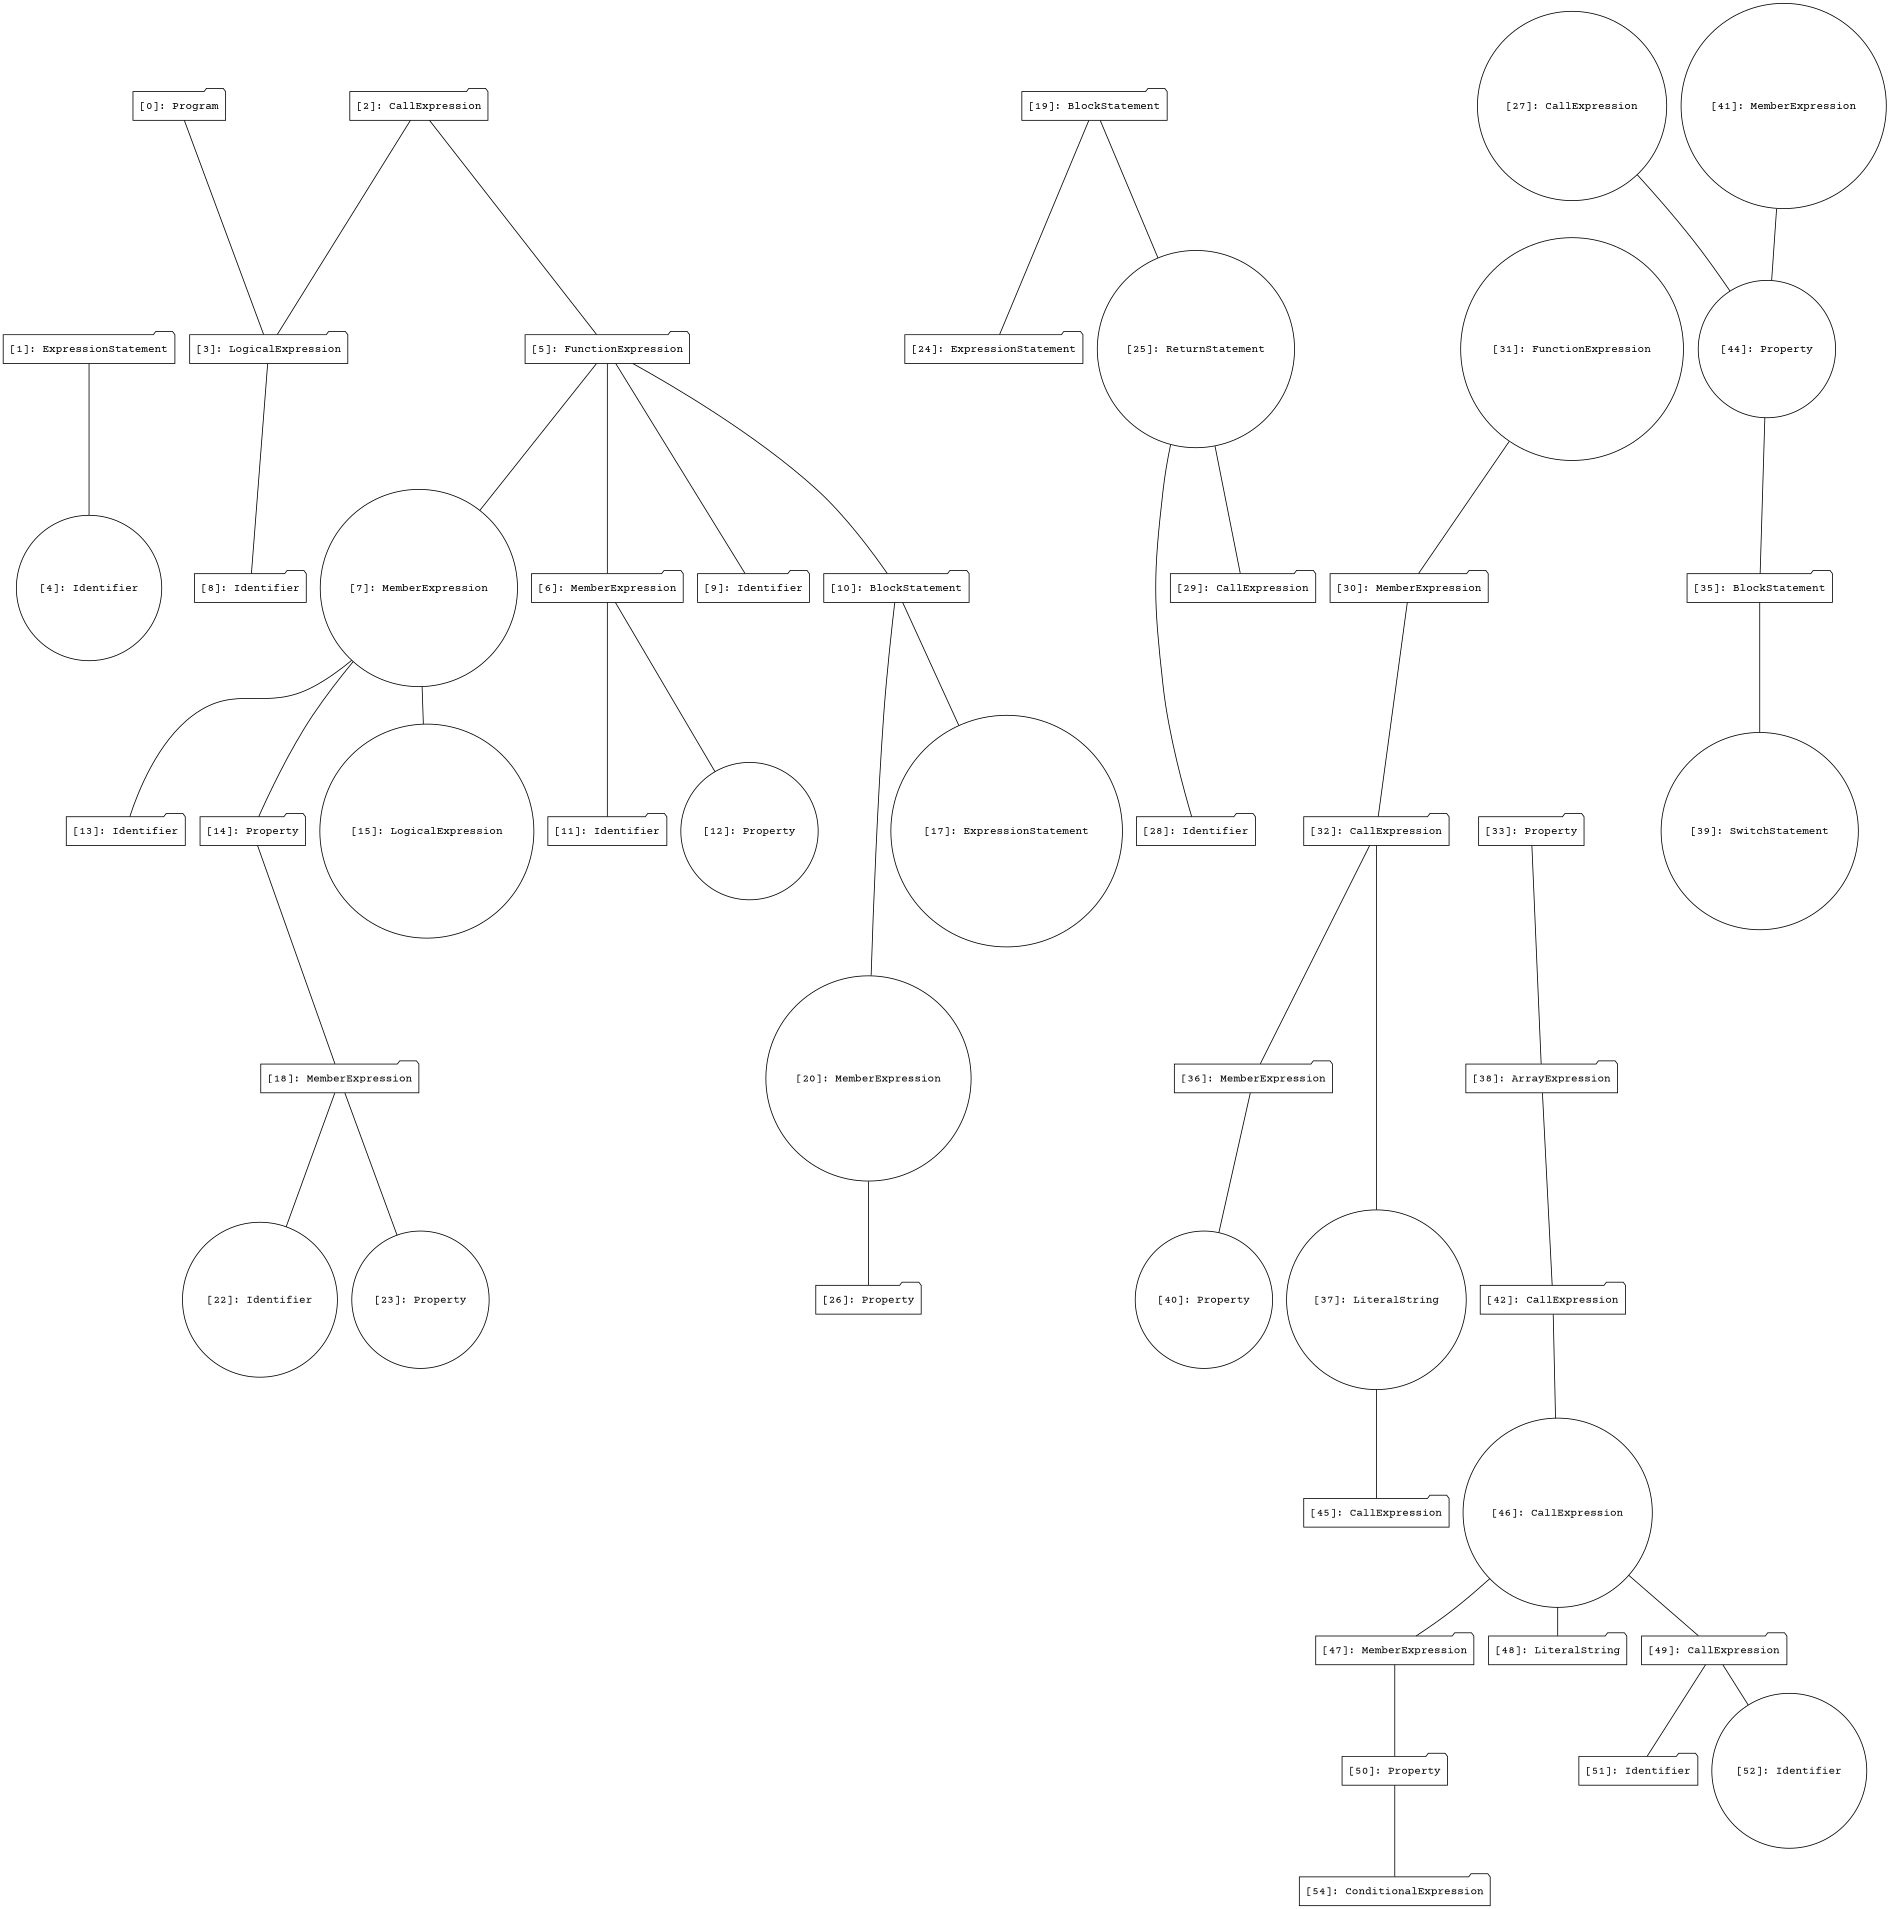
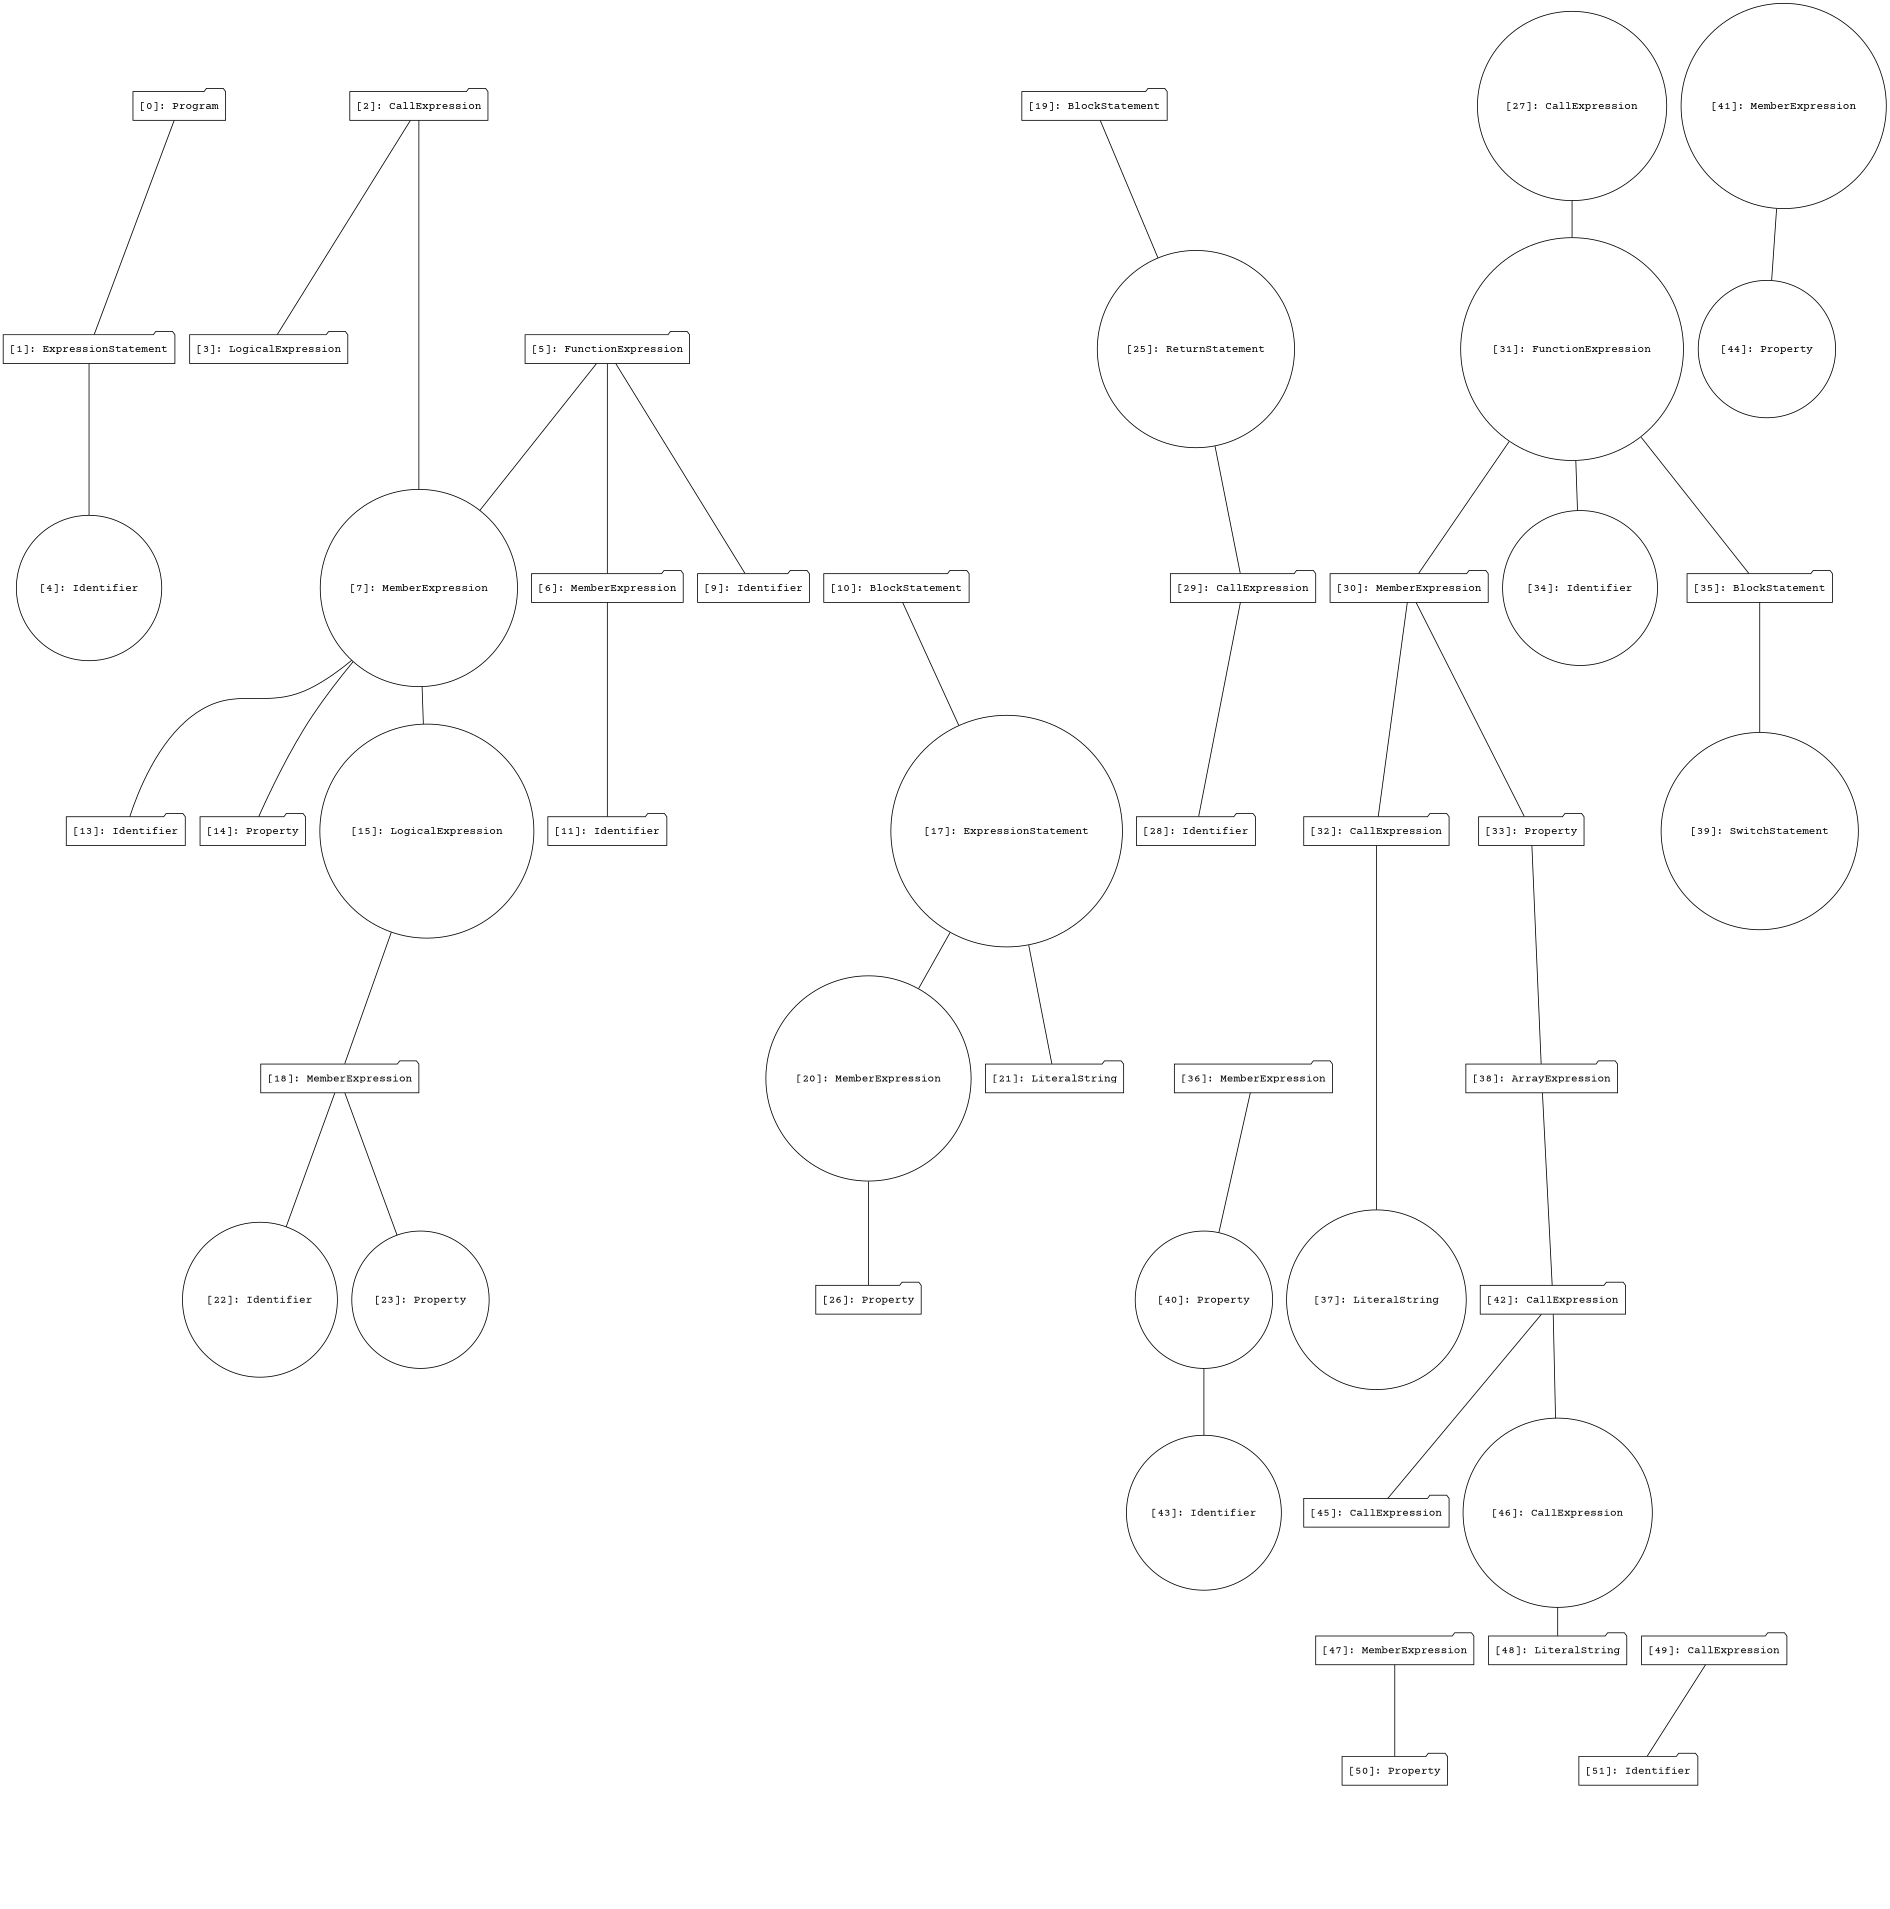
(224, 227) -> (134, 227)
(513, 227) -> (419, 305)
(1686, 231) -> (1572, 219)
(994, 349) -> none
(773, 454) -> none
(1763, 496) -> (1695, 505)
(250, 588) -> none
none -> (1580, 588)
(1158, 632) -> (1220, 709)
none -> (1470, 709)
(879, 789) -> (934, 961)
(749, 831) -> none
(296, 955) -> (368, 998)
(1315, 955) -> none
none -> (1055, 1078)
(1376, 1444) -> (1465, 1406)
none -> (1204, 1513)
(1663, 1605) -> none
(1454, 1609) -> none
(1789, 1771) -> none
(1395, 1891) -> none
